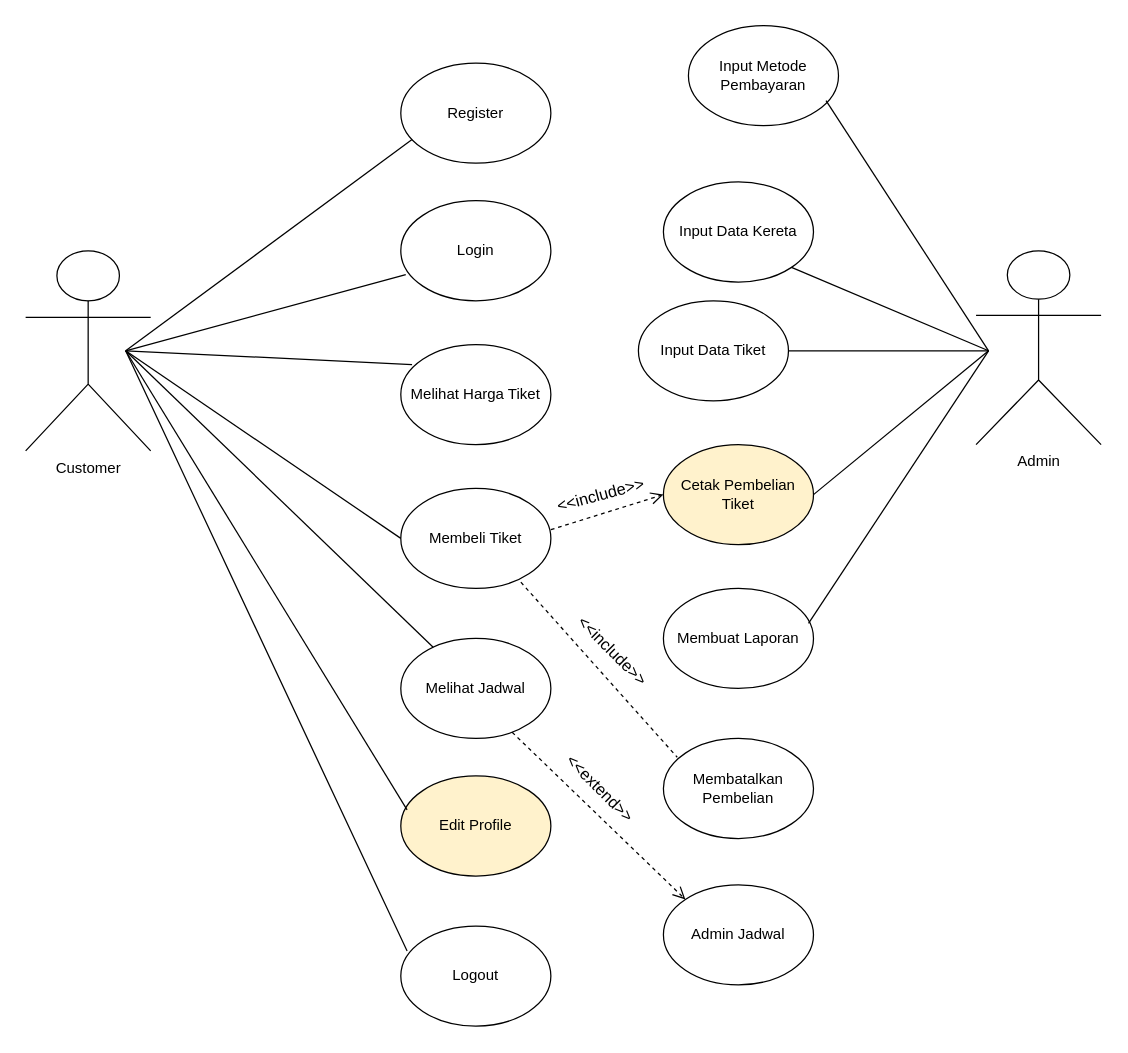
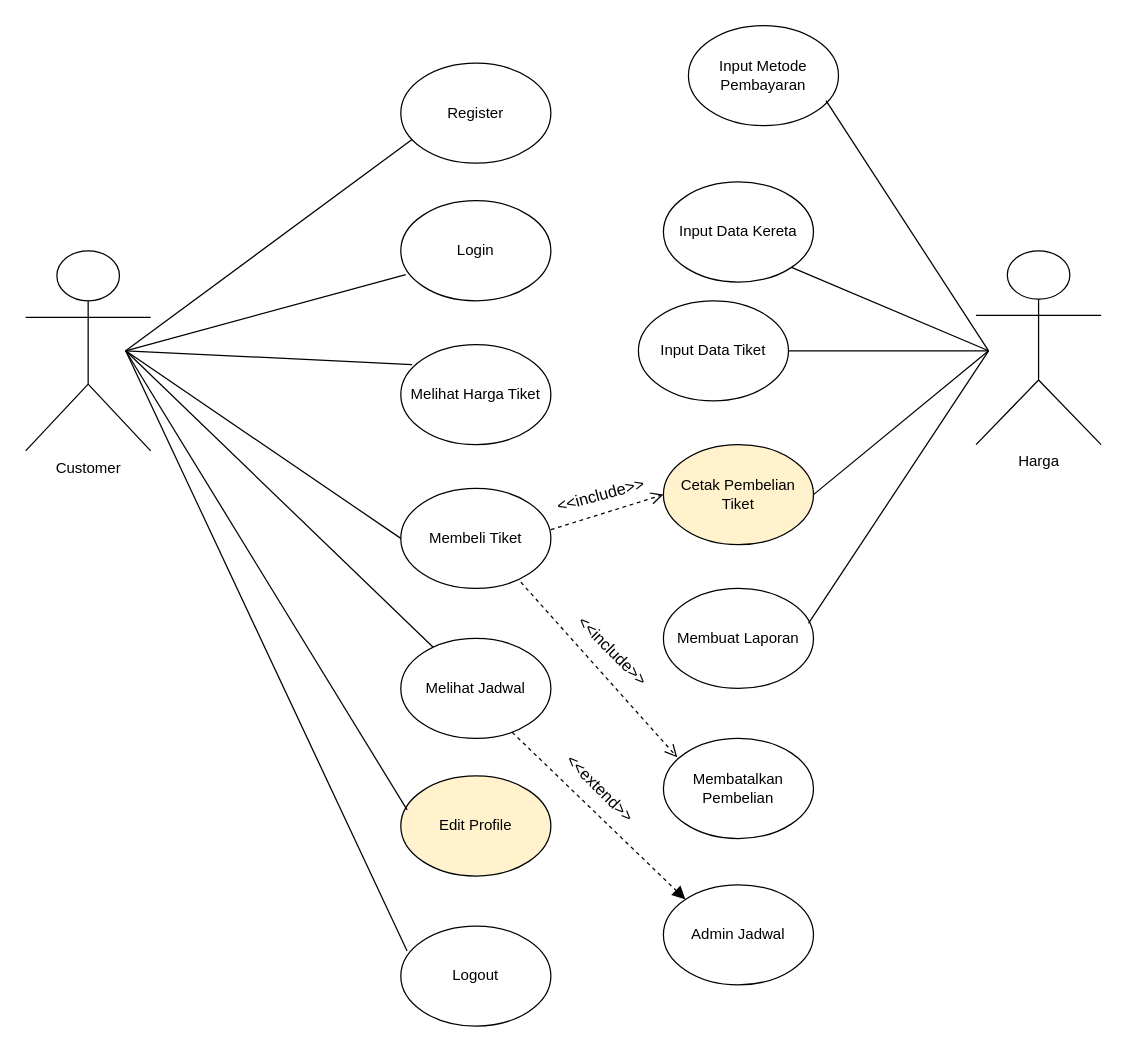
(1039, 462) -> (1039, 462)
(674, 754) -> (672, 752)
(679, 893) -> (675, 890)
